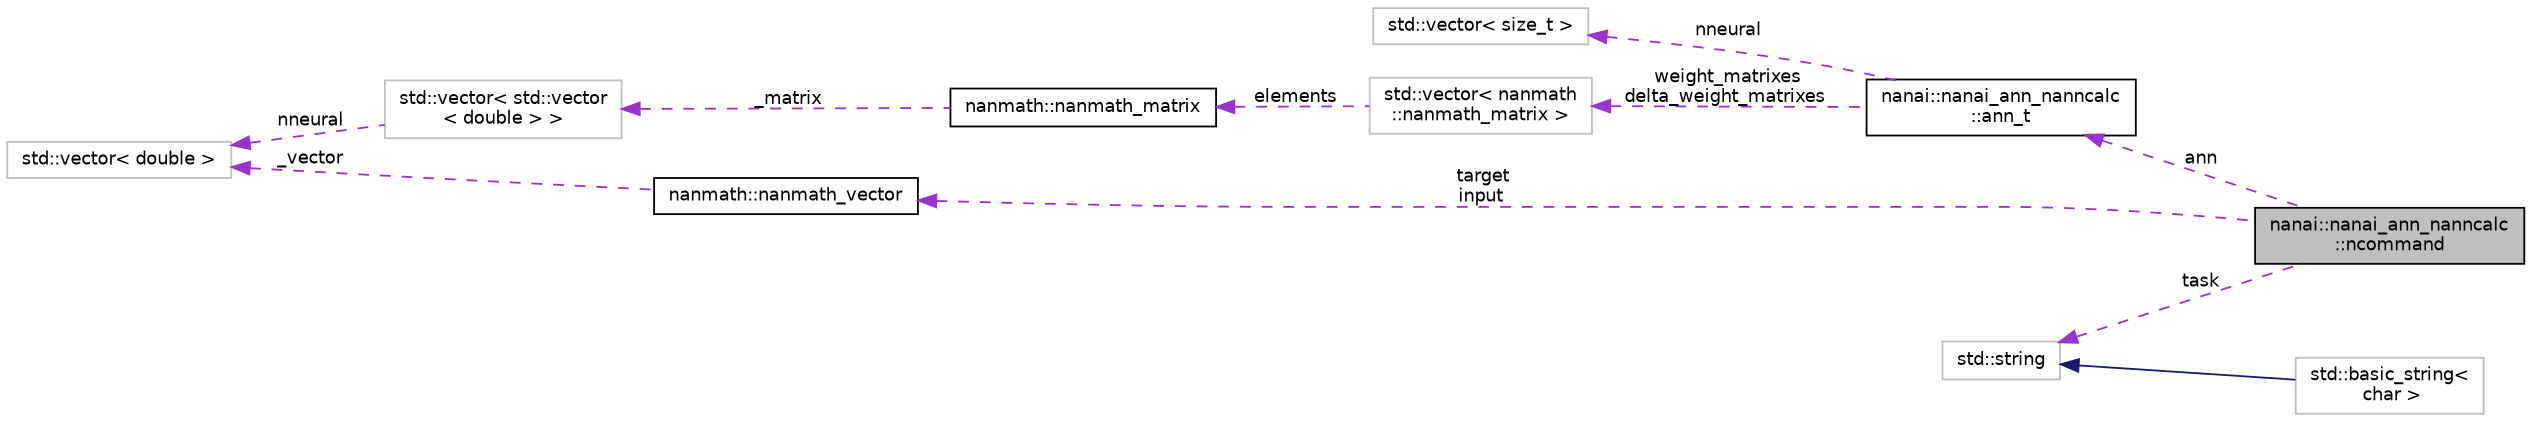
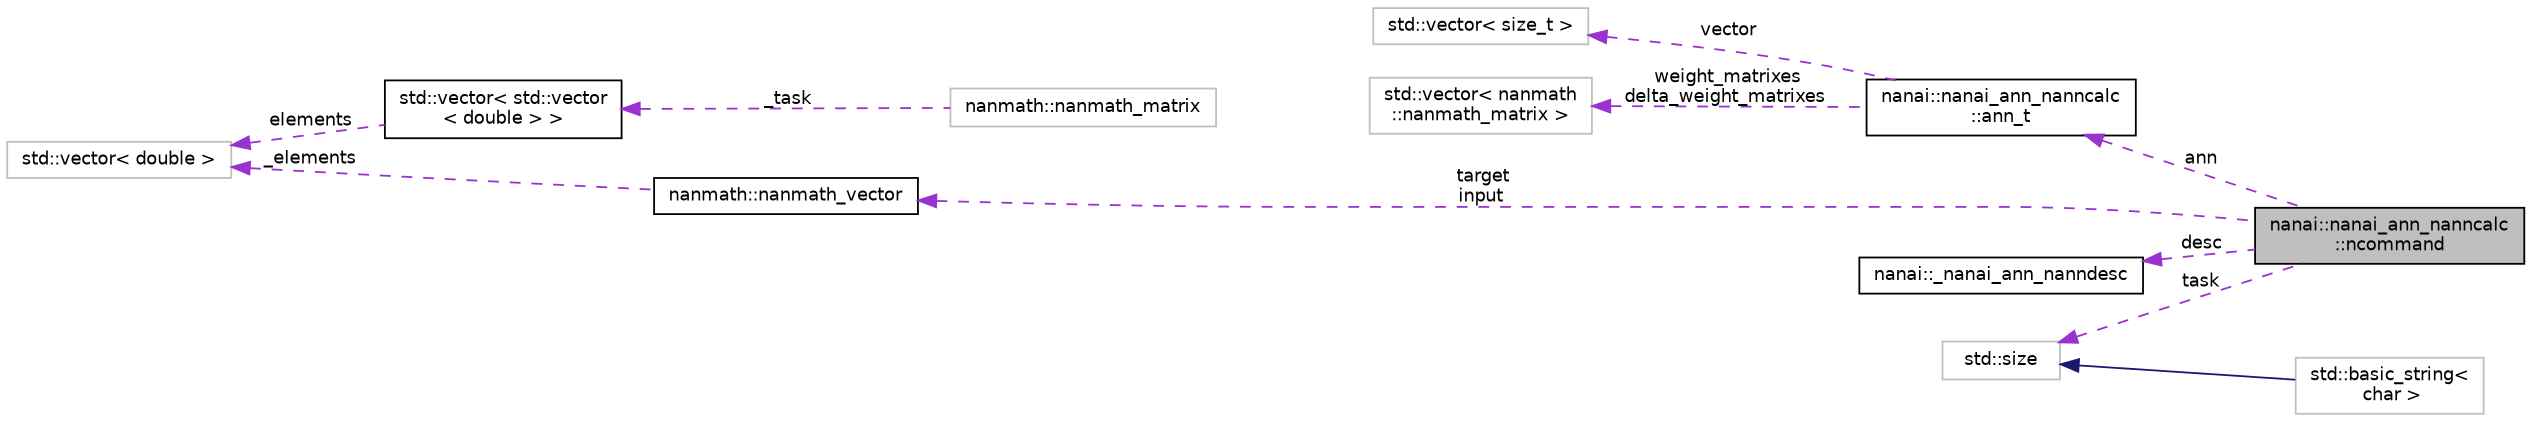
(1726, 31) -> (1726, 31)
(786, 99) -> (786, 99)
(1302, 107) -> none
(1083, 108) -> (1083, 108)
(503, 109) -> (503, 109)
(308, 121) -> (308, 121)
(308, 159) -> (308, 159)
none -> (2001, 276)
(2001, 360) -> (2001, 360)
